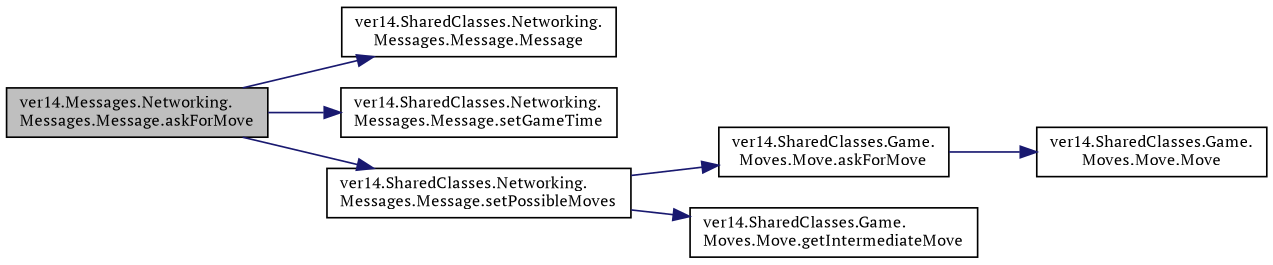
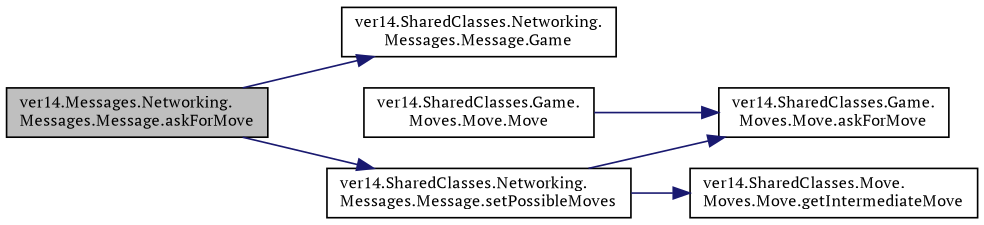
(479, 32) -> (479, 32)
(479, 113) -> none
(984, 152) -> (648, 113)
(834, 232) -> (834, 193)
